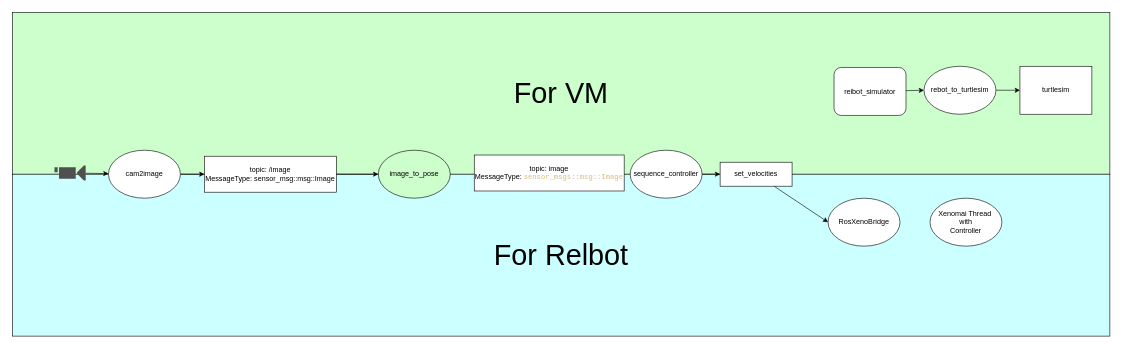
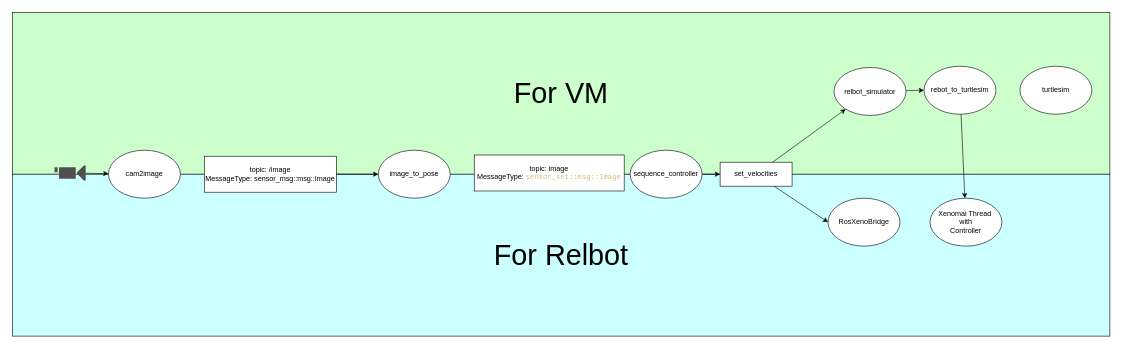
(1014, 90) -> (962, 124)
(1056, 90) -> (1056, 90)
(870, 92) -> (870, 92)
none -> (808, 137)
(549, 173) -> (549, 173)
(198, 174) -> none
(414, 174) -> (414, 174)
